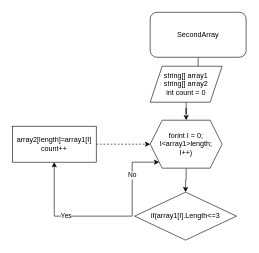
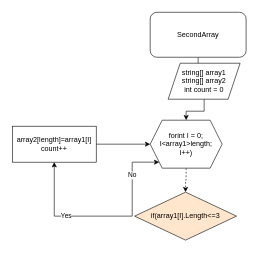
(186, 84) -> (204, 81)
(121, 144) -> (121, 144)
(186, 178) -> (186, 178)
(186, 216) -> (186, 216)
